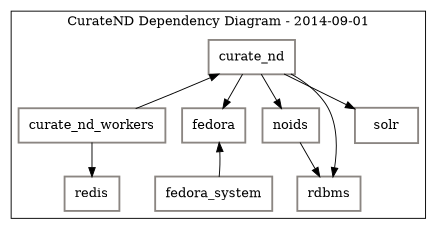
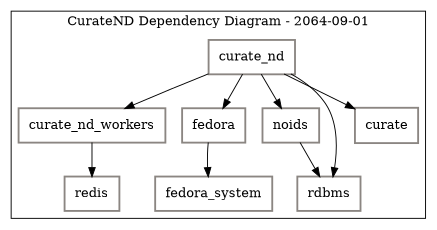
(218, 22) -> (218, 22)
(173, 93) -> (171, 89)
(387, 125) -> (387, 125)
(220, 164) -> (207, 155)
